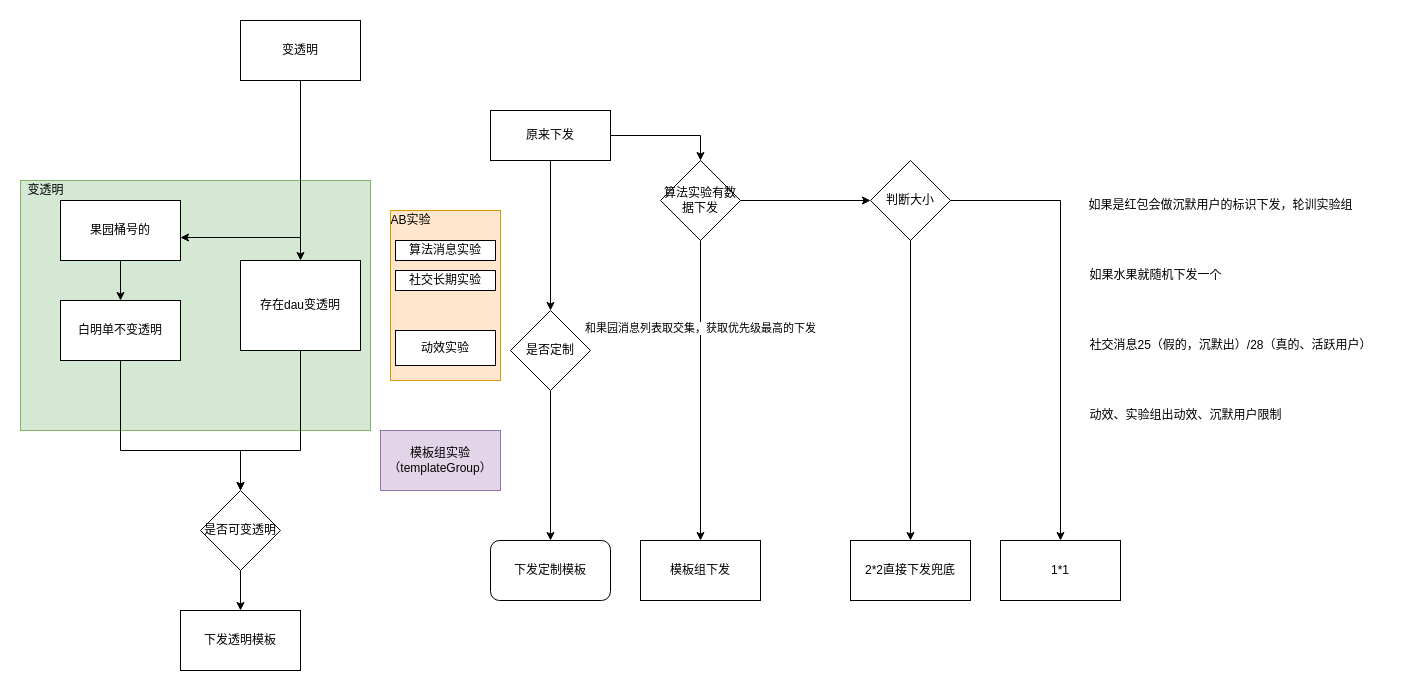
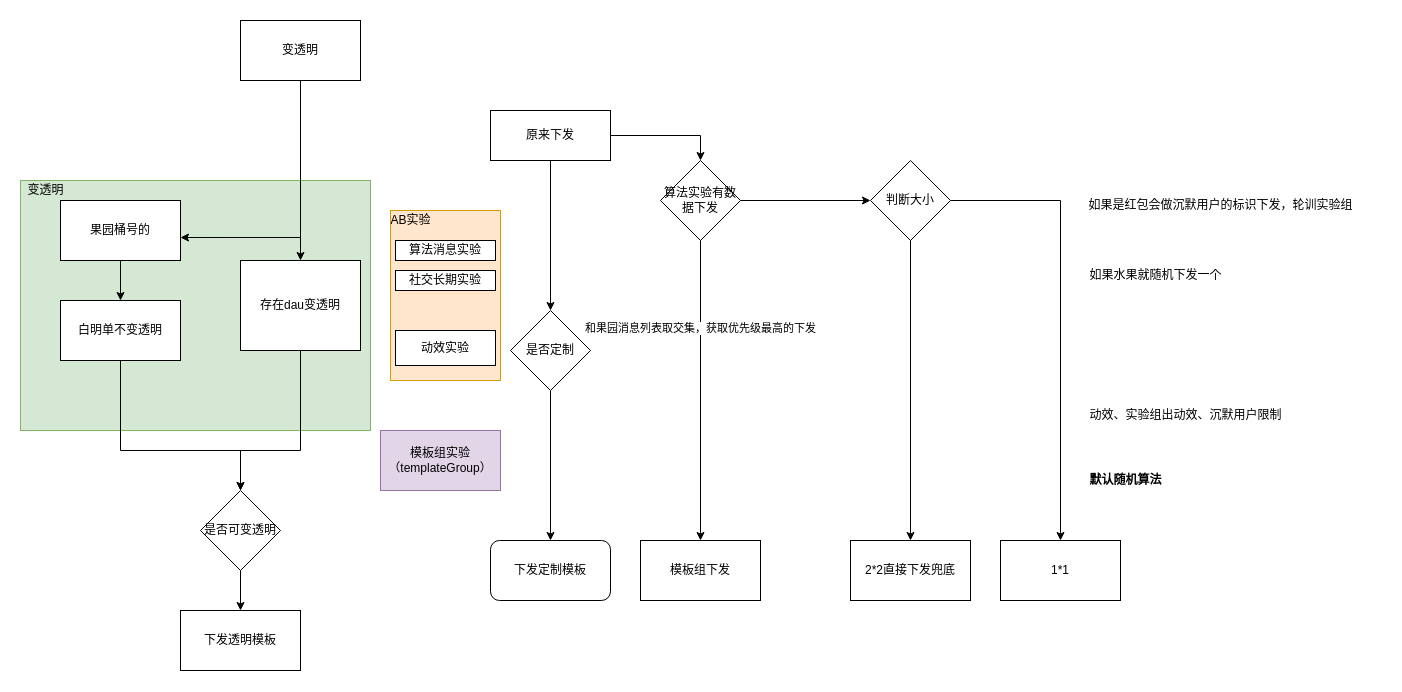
(1231, 346) -> none
none -> (1126, 481)
